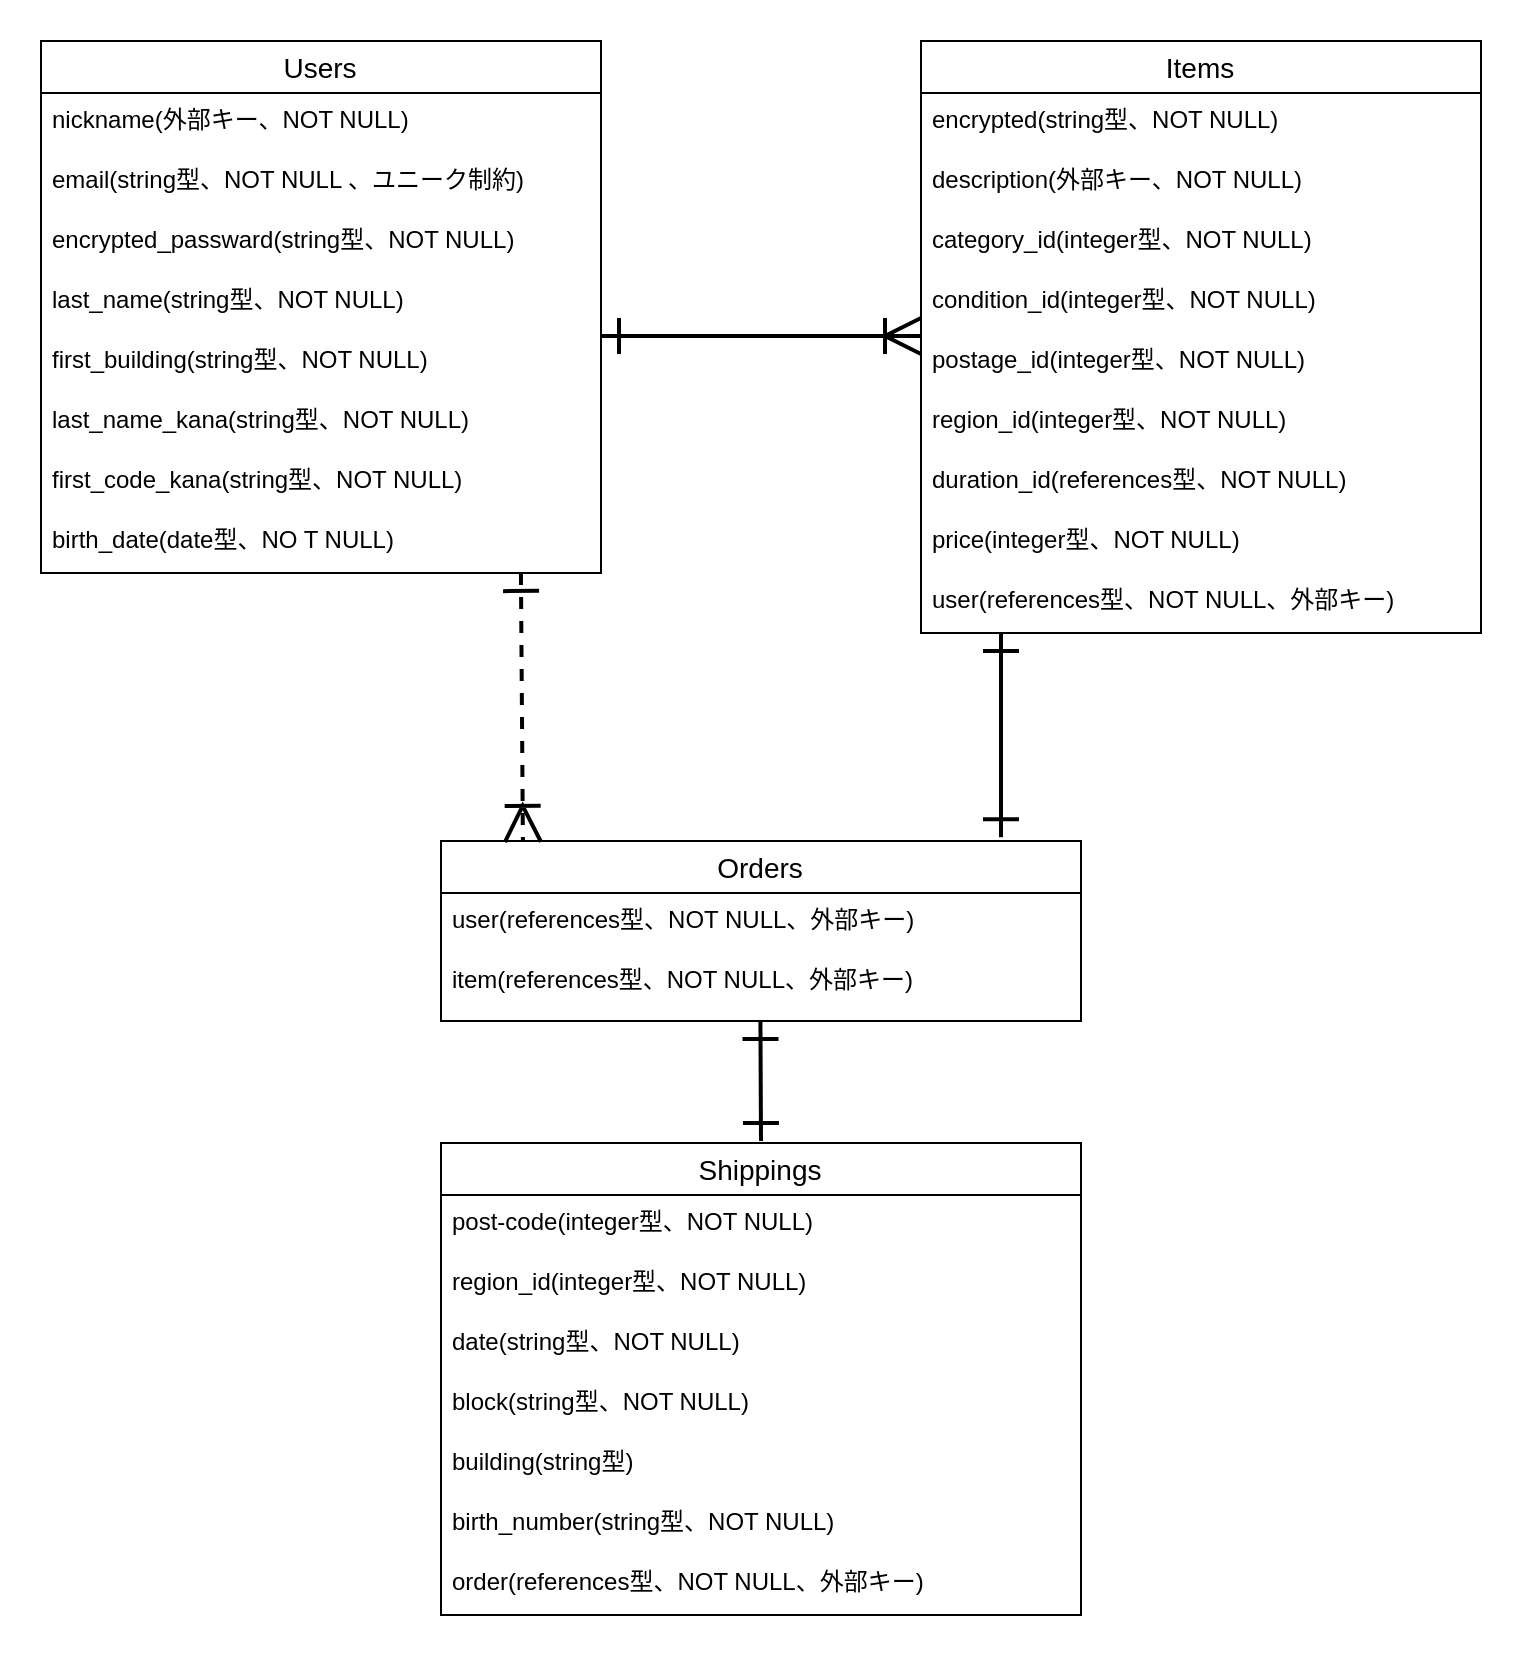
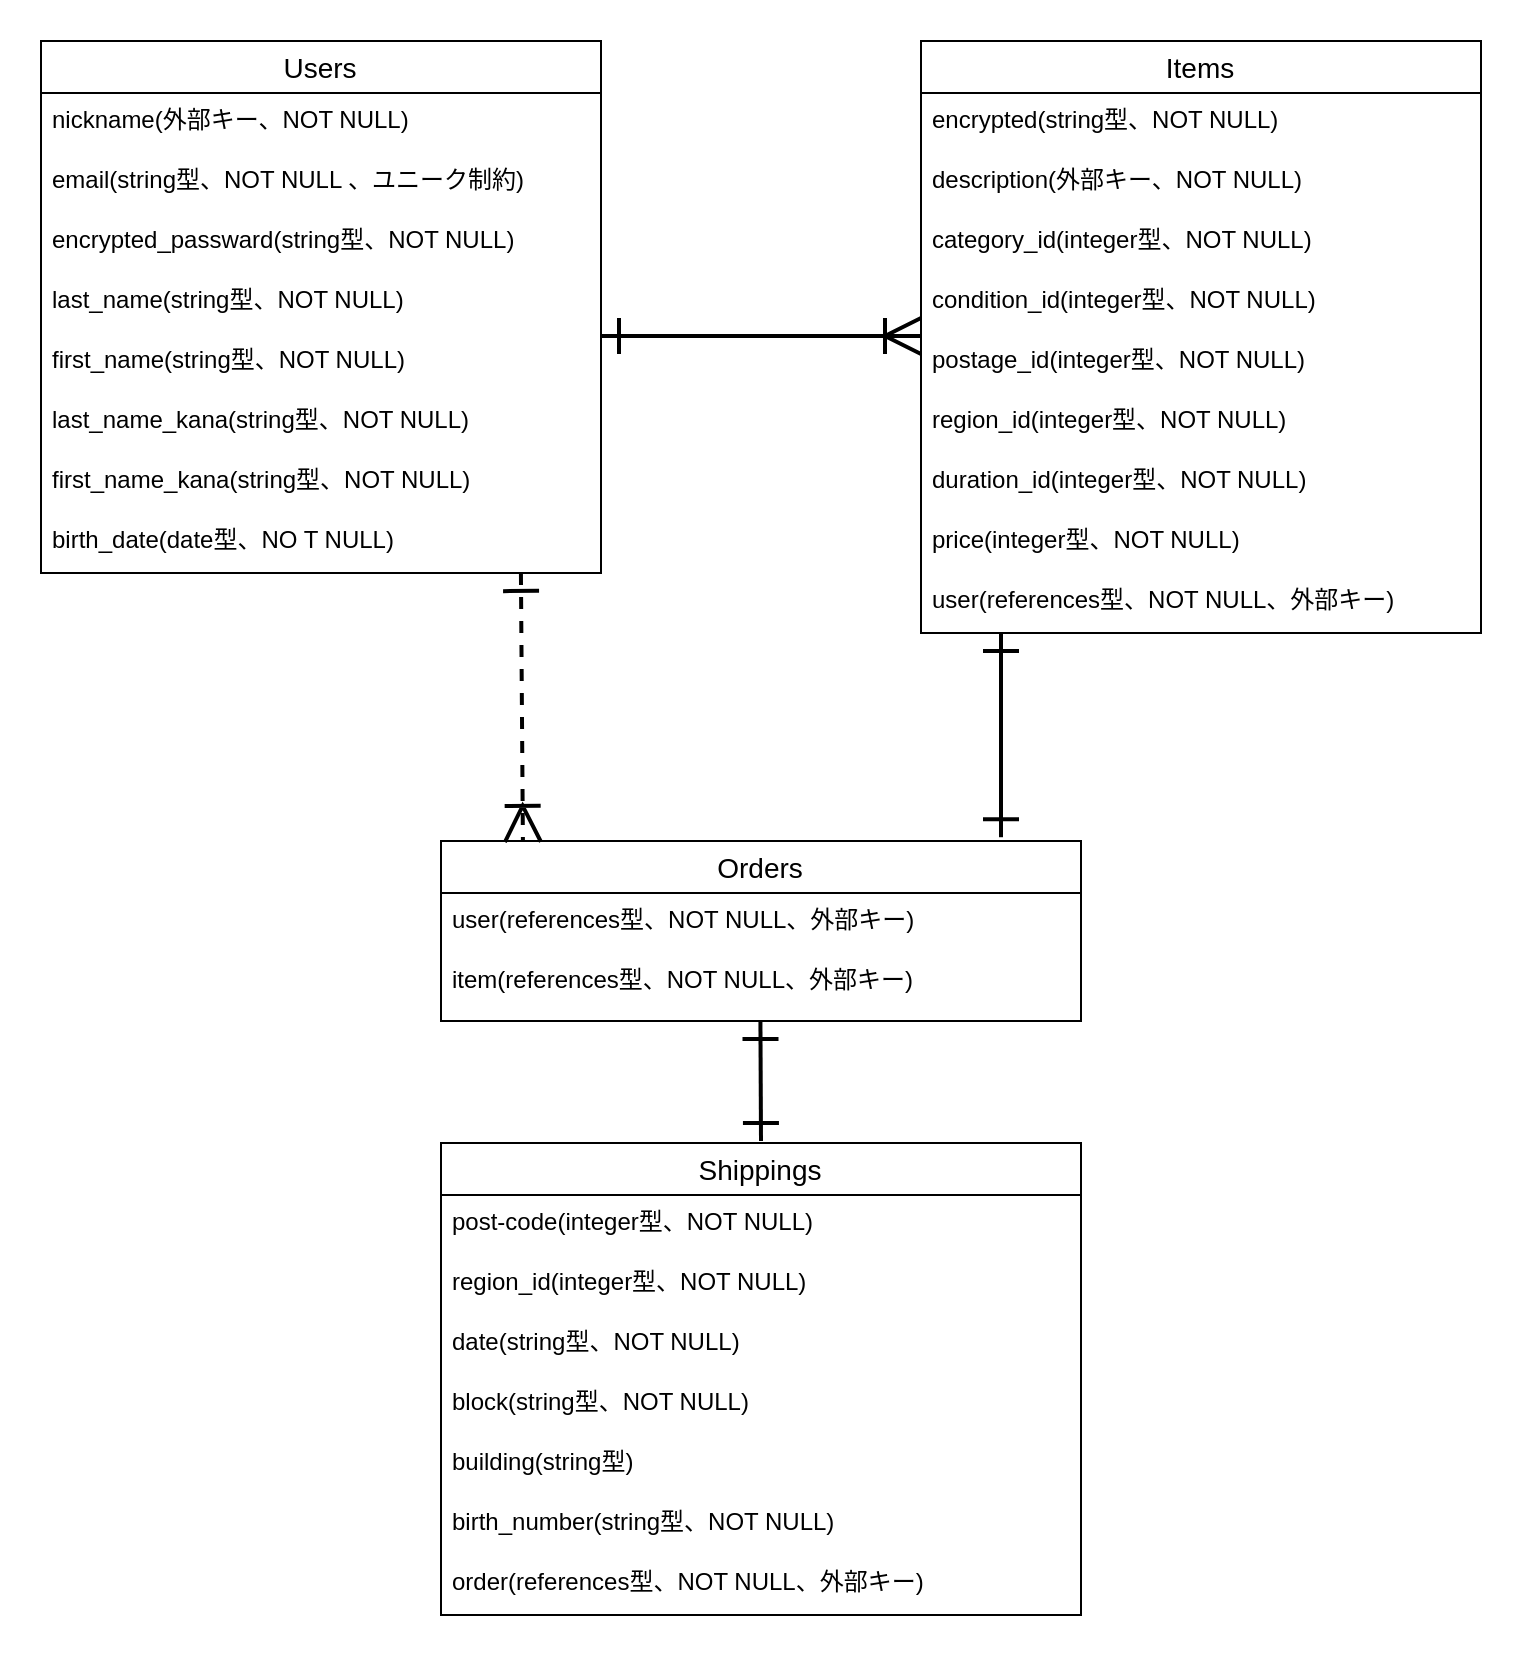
(259, 360) -> (241, 360)
(275, 480) -> (275, 480)
(1155, 480) -> (1132, 480)
